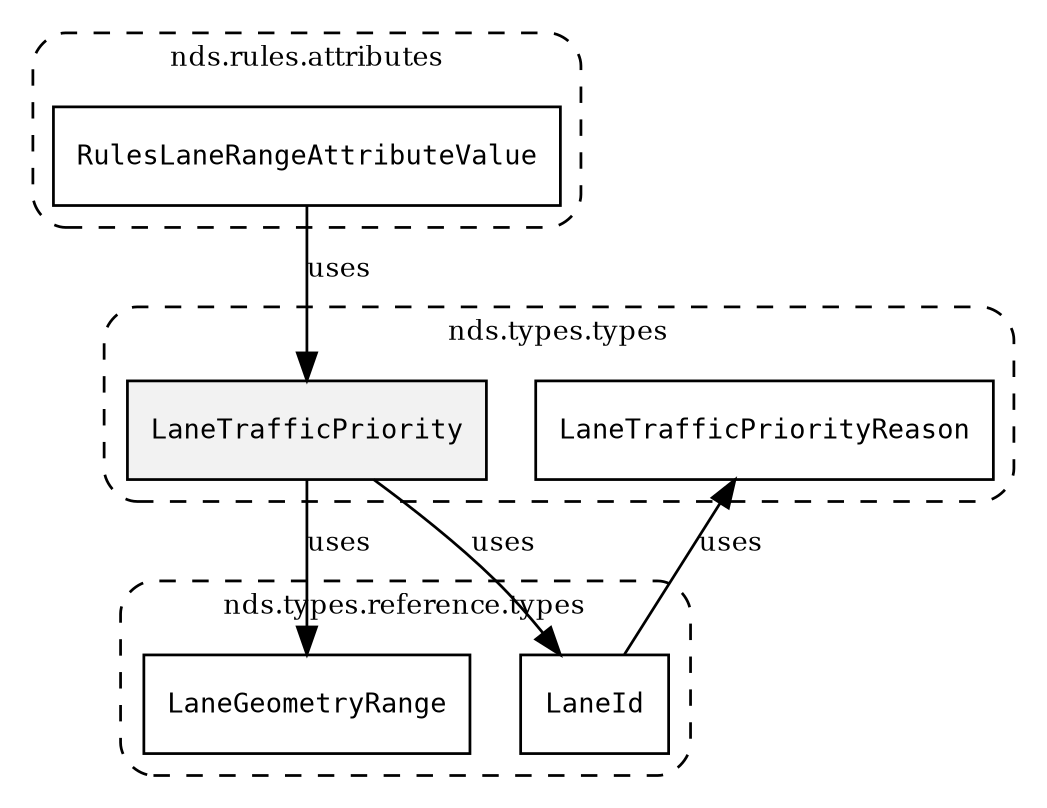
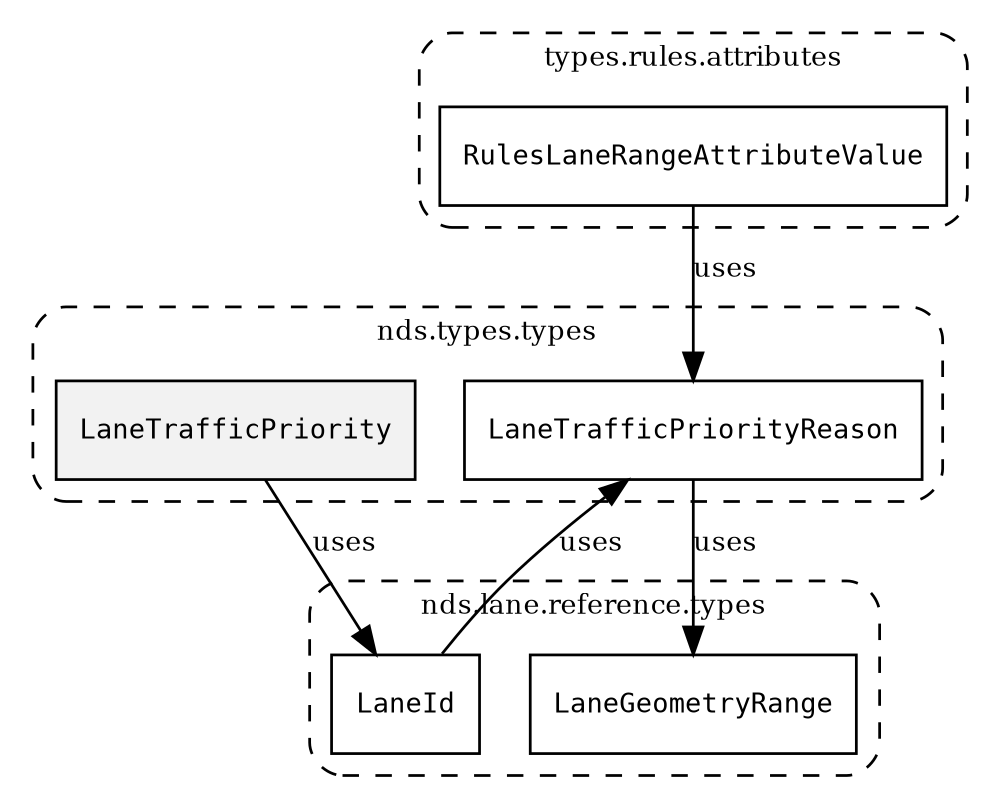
(307, 59) -> (693, 59)
(307, 279) -> (693, 279)
(307, 553) -> (693, 553)
(406, 607) -> (595, 607)
